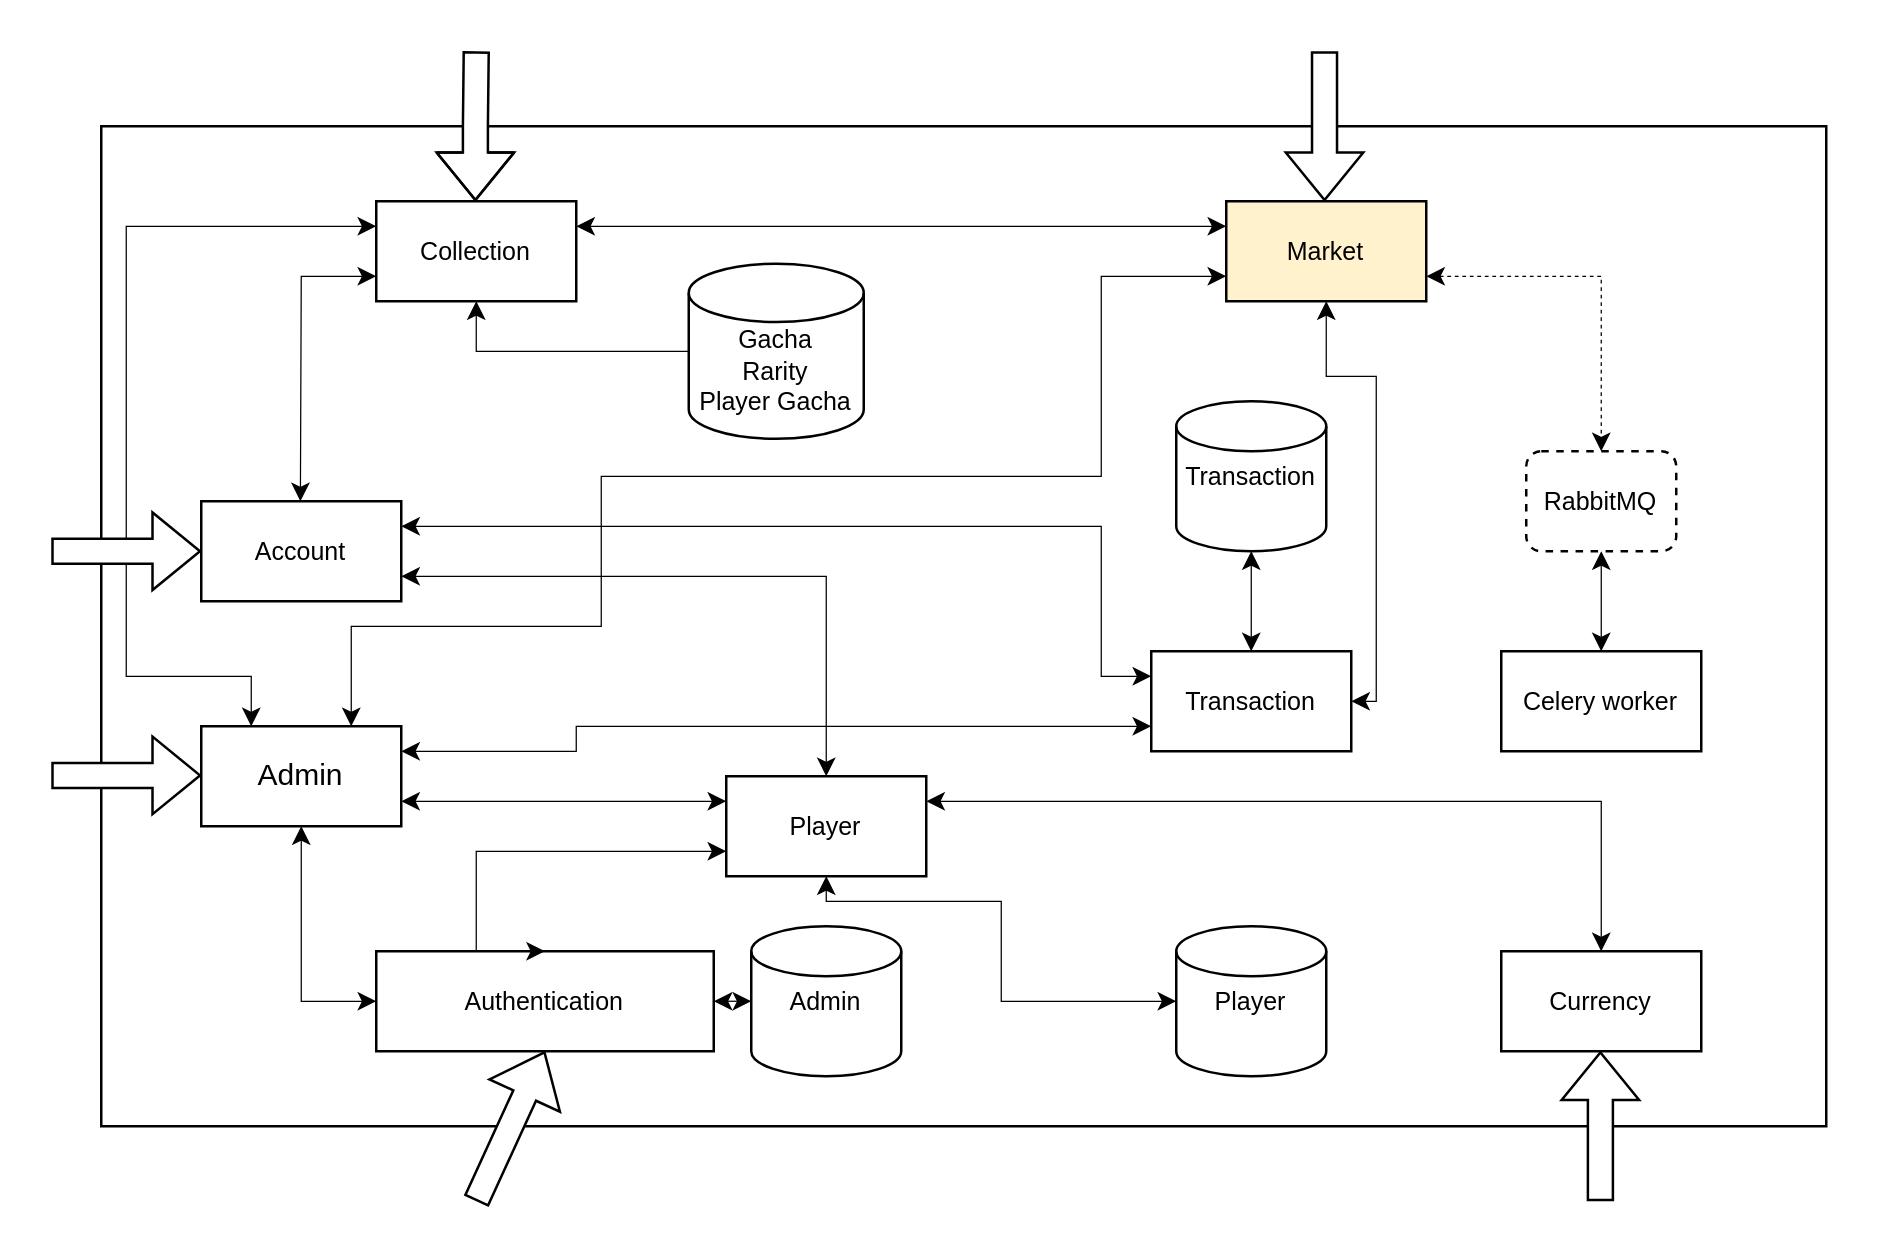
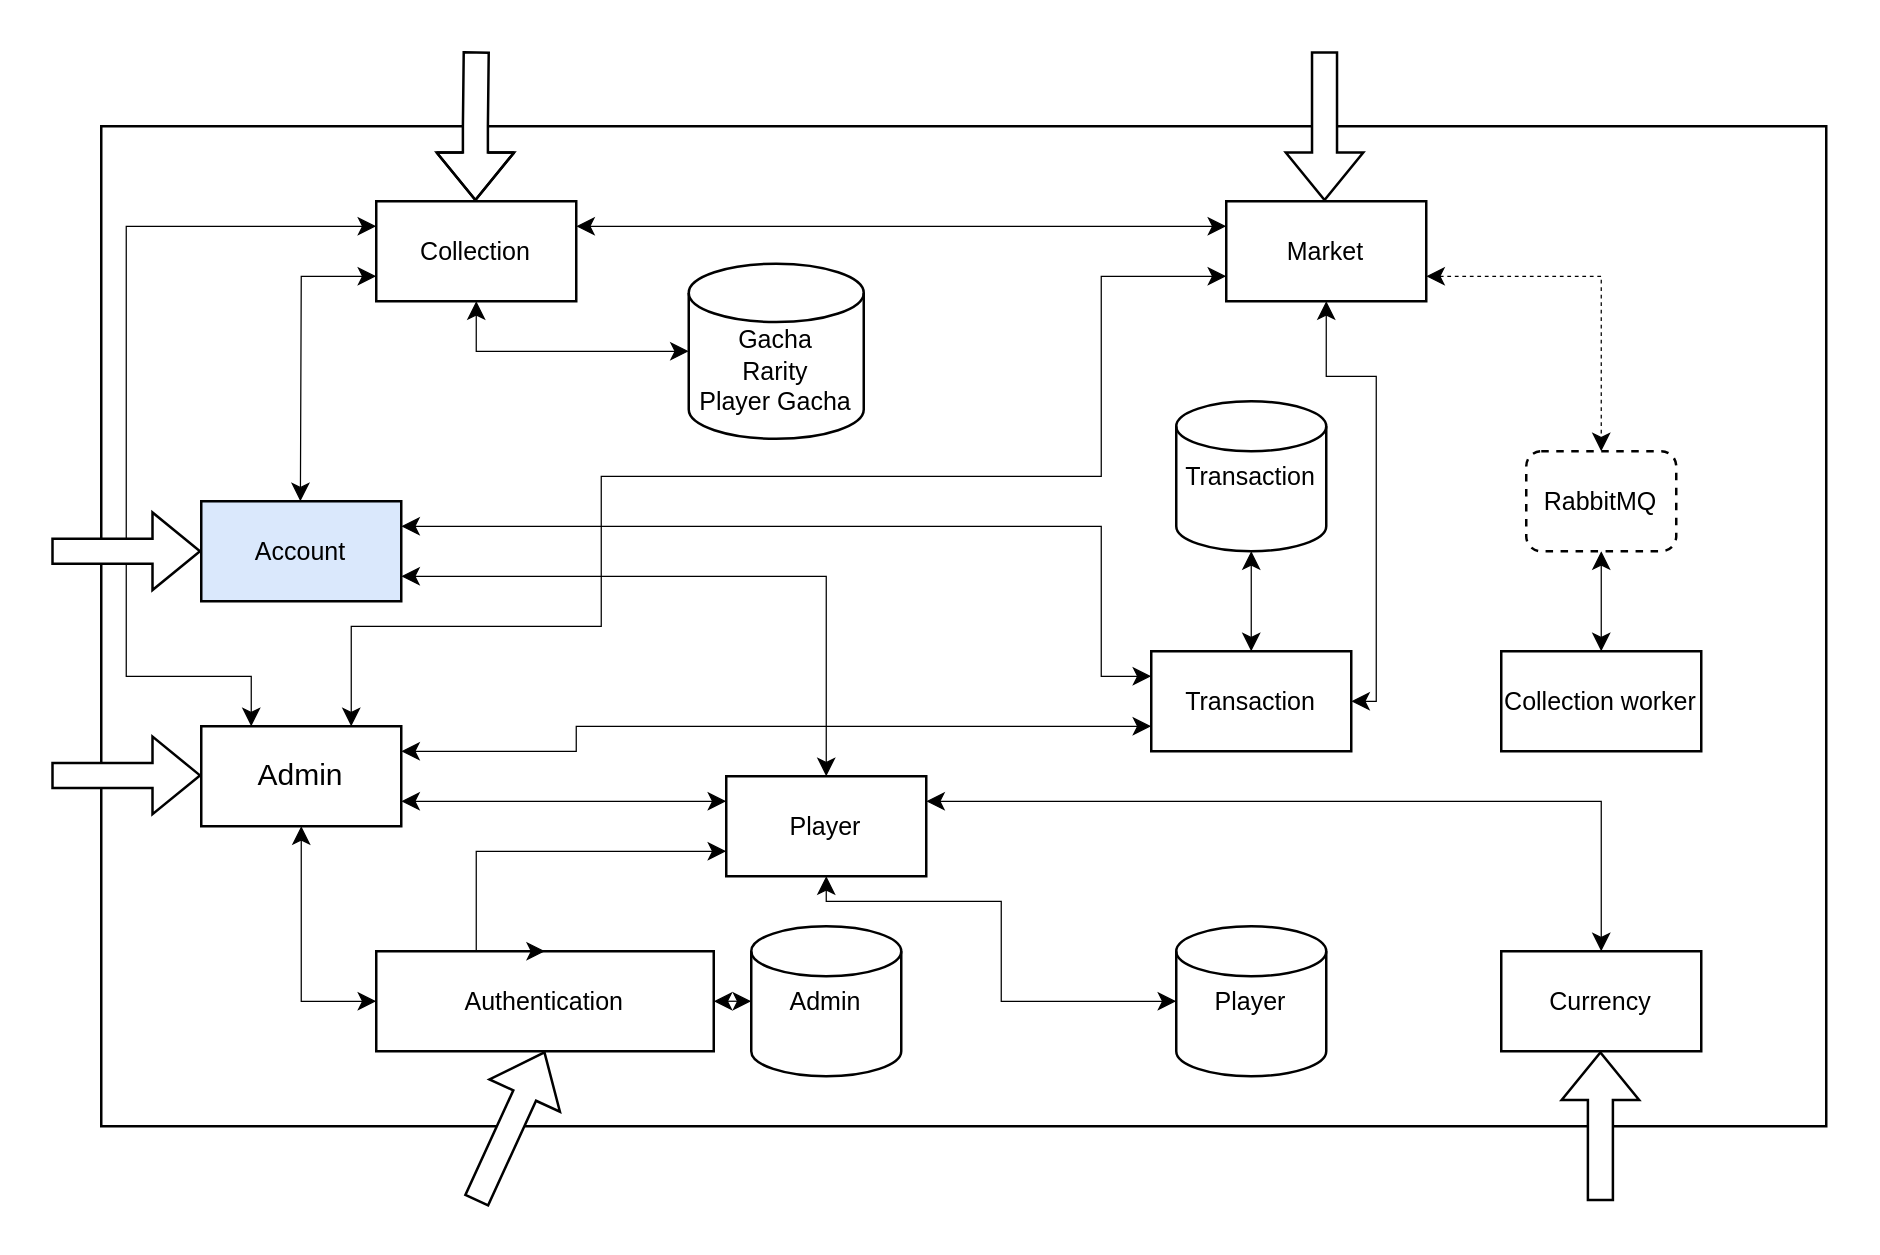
(1326, 251) -> (1326, 251)
(679, 351) -> (673, 351)
(301, 551) -> (301, 551)
(1601, 701) -> (1601, 701)
